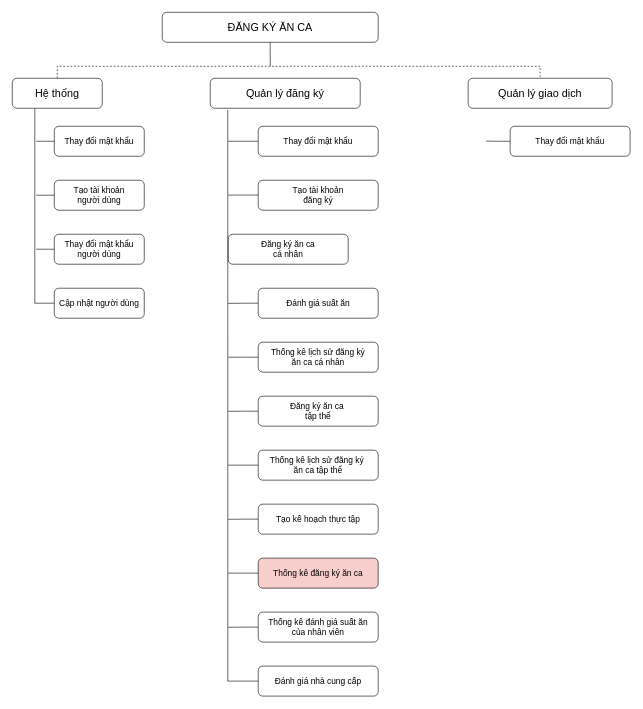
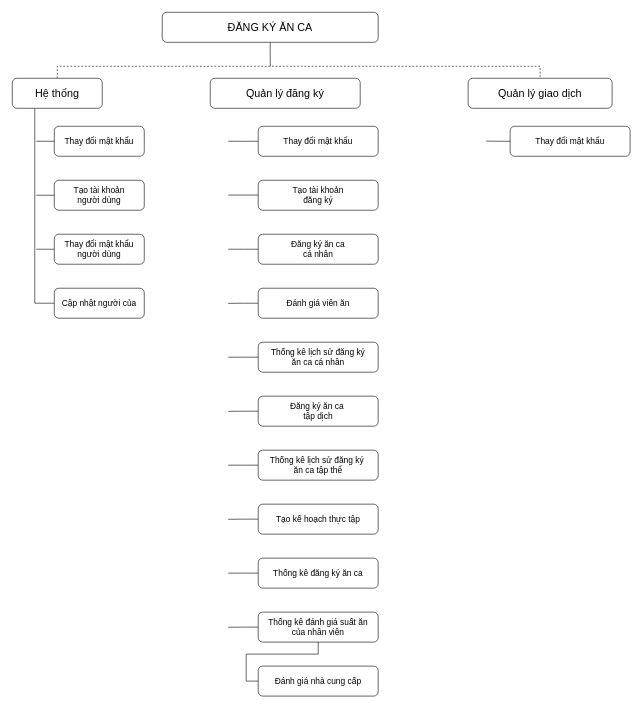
(288, 249) -> (318, 249)
(99, 303) -> (99, 303)
(318, 303) -> (318, 303)
(228, 406) -> (273, 654)
(318, 411) -> (318, 411)
(318, 573) -> (318, 573)
